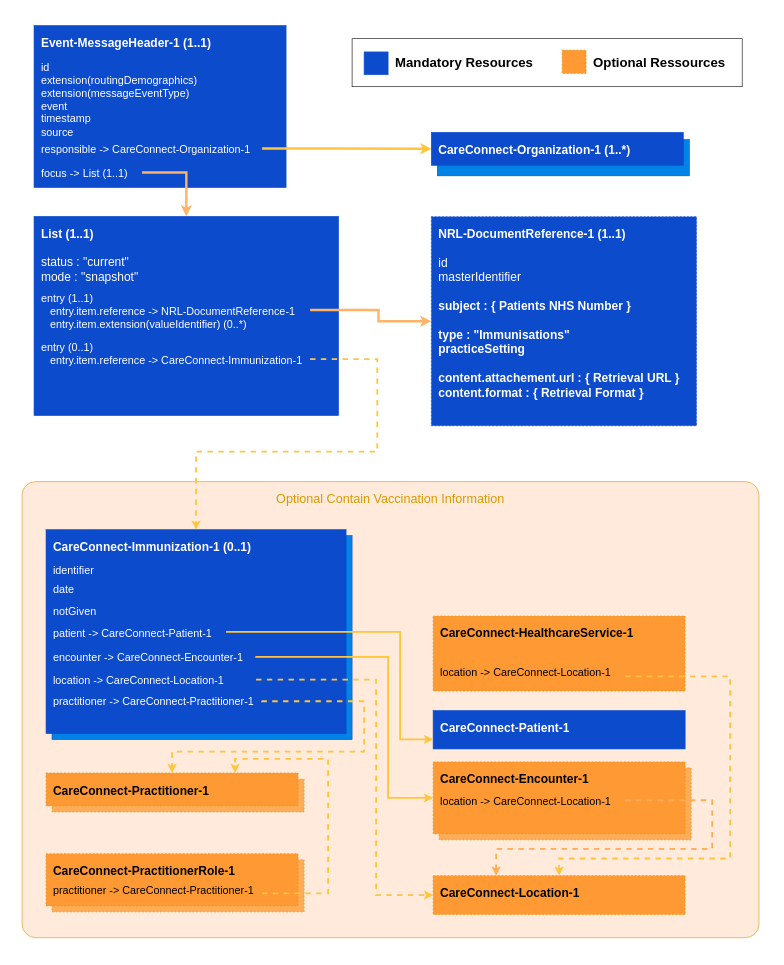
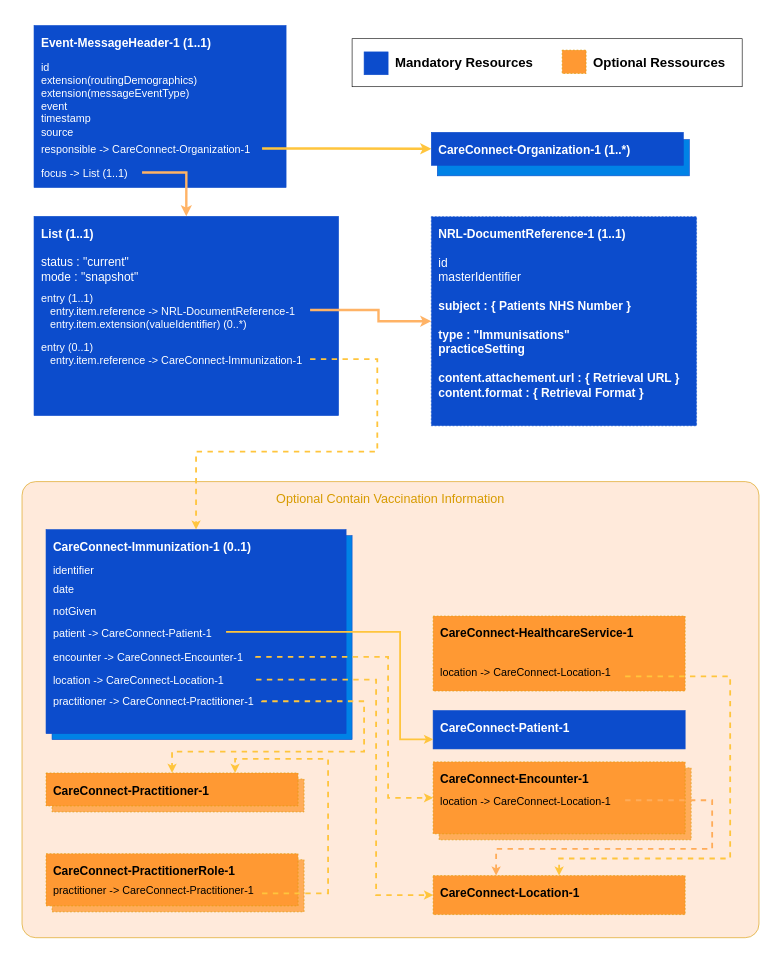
(388, 682) -> (388, 682)
